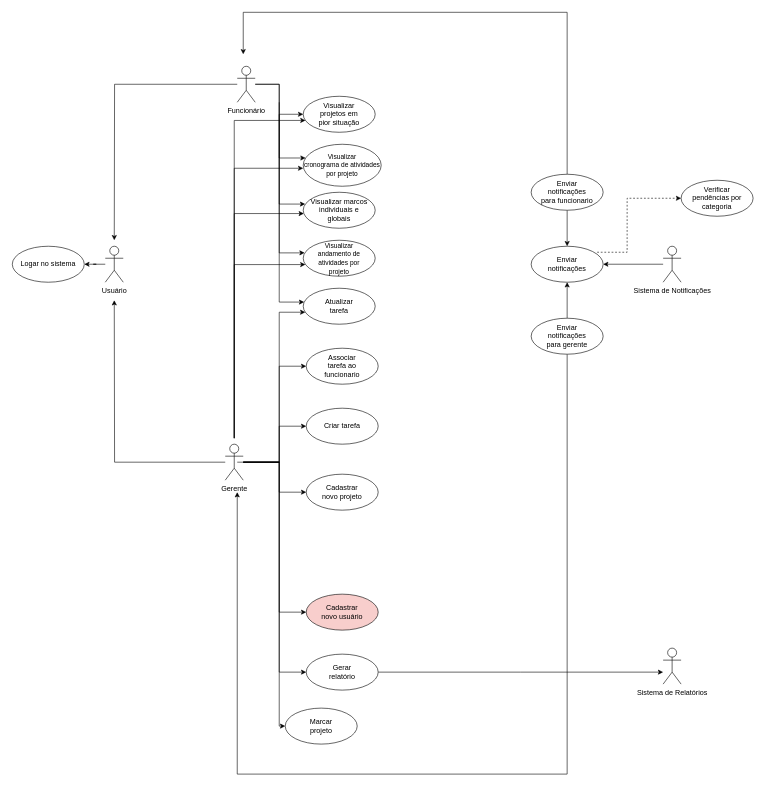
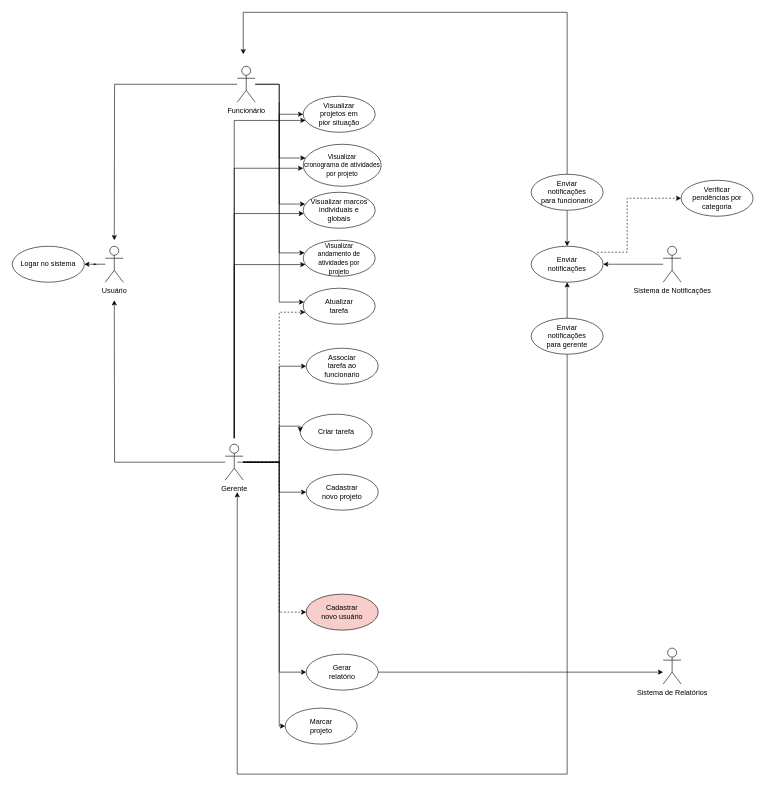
(279, 327) -> (279, 327)
(342, 426) -> (336, 432)
(291, 612) -> (291, 612)
